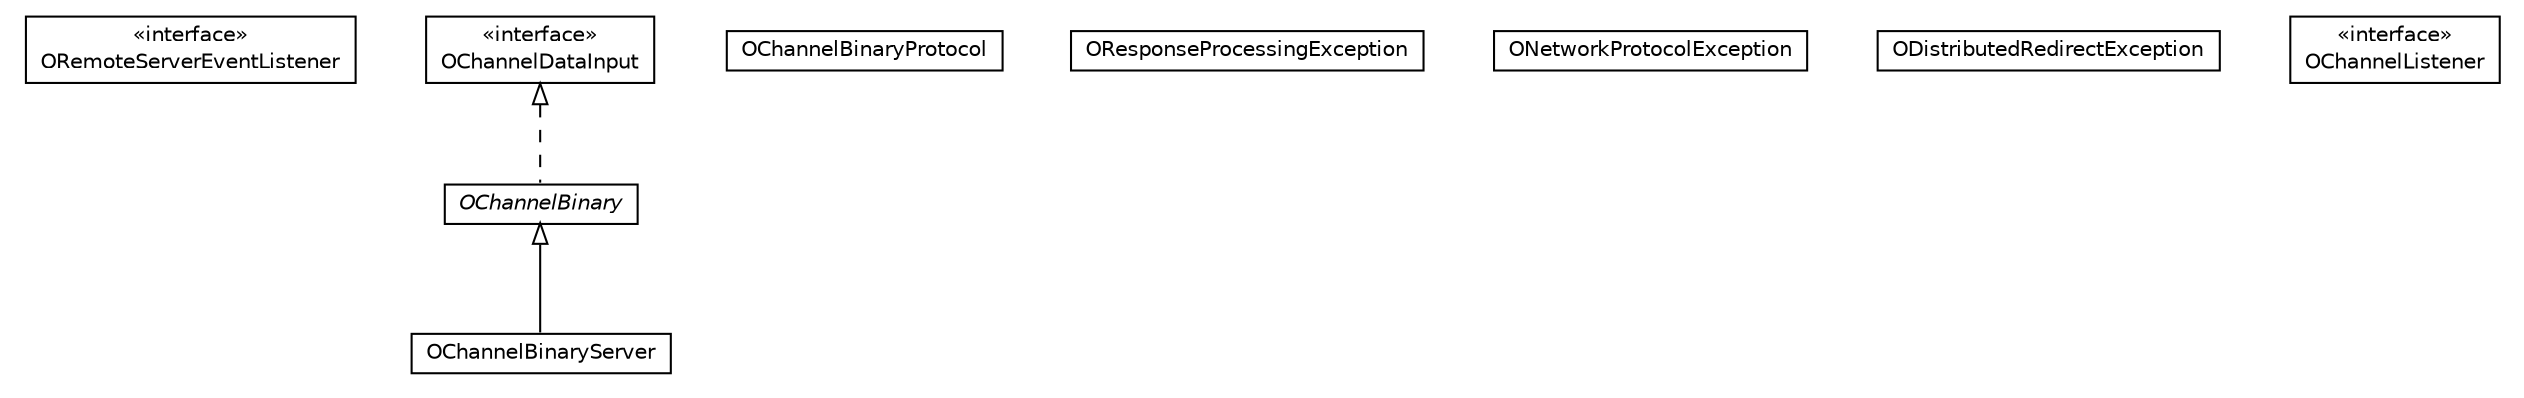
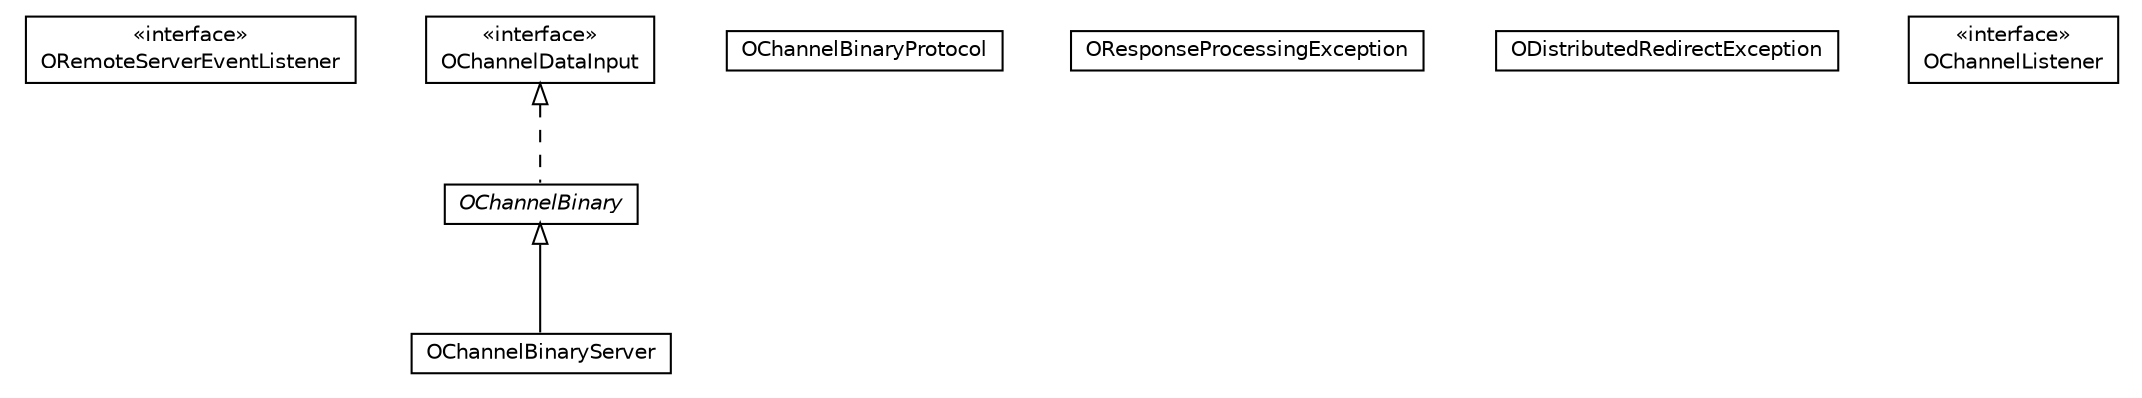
(1650, 50) -> none
